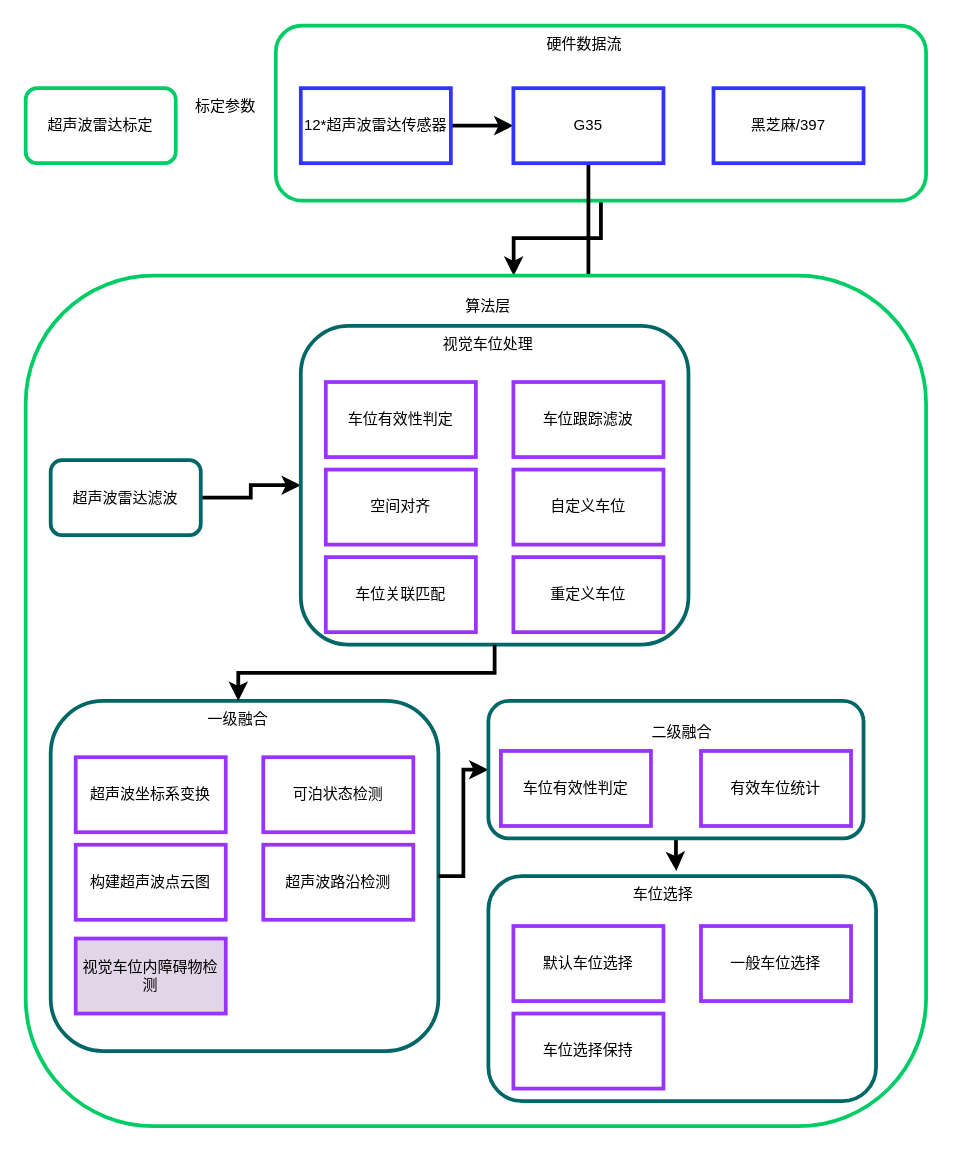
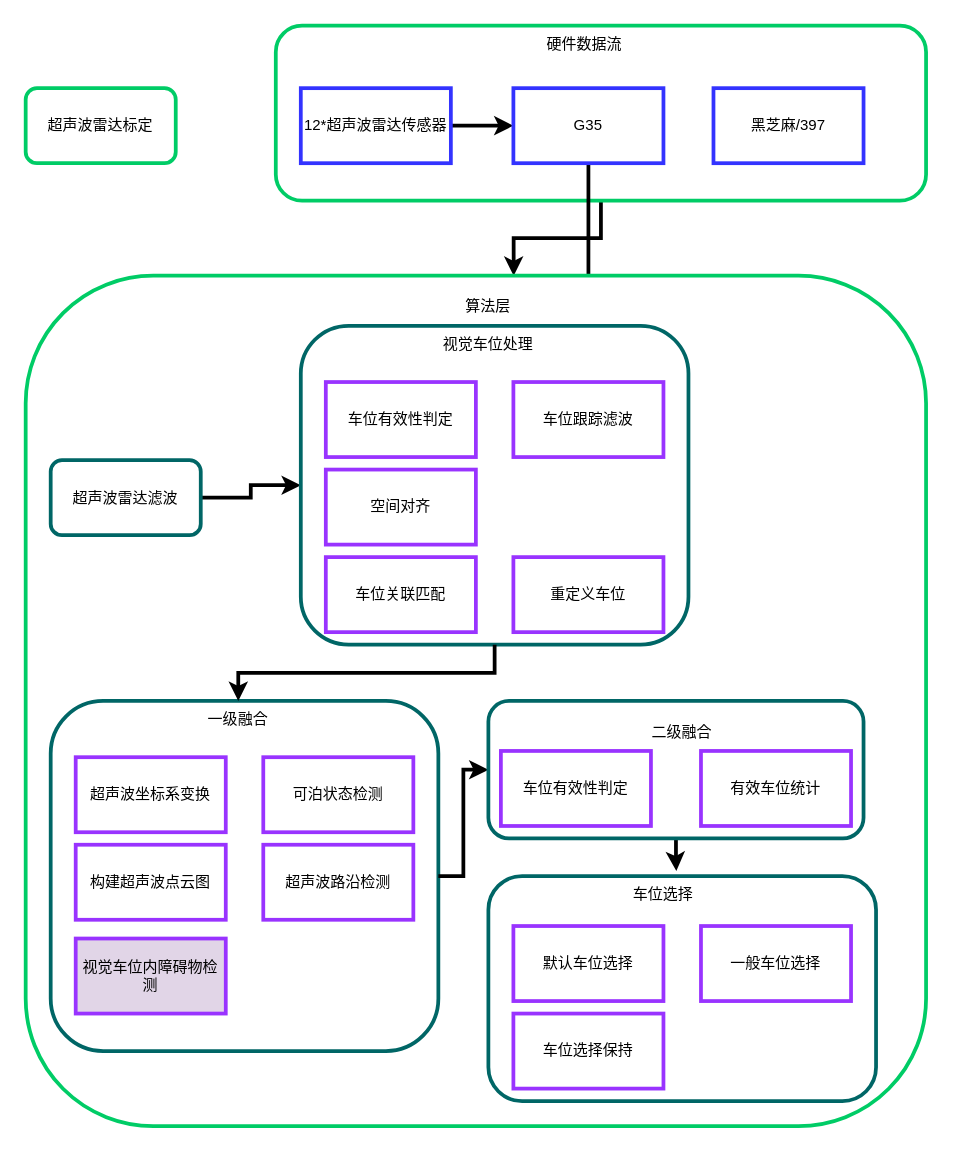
(226, 107) -> none
(588, 507) -> none
